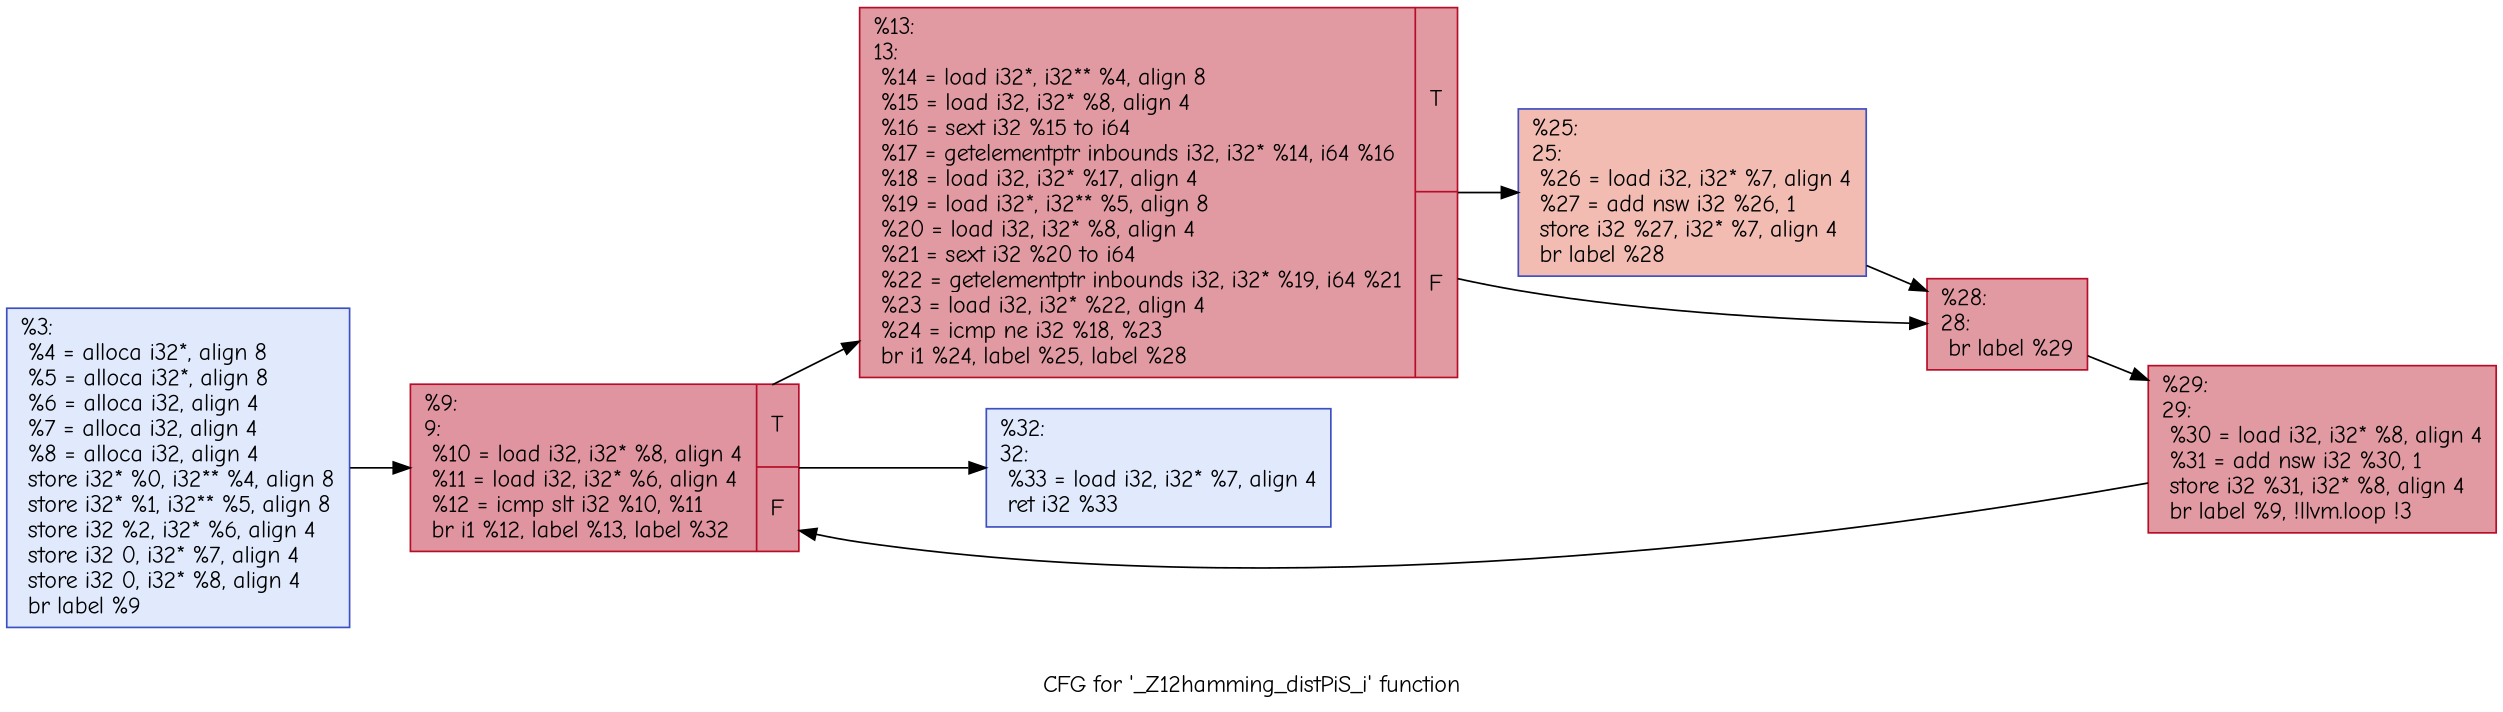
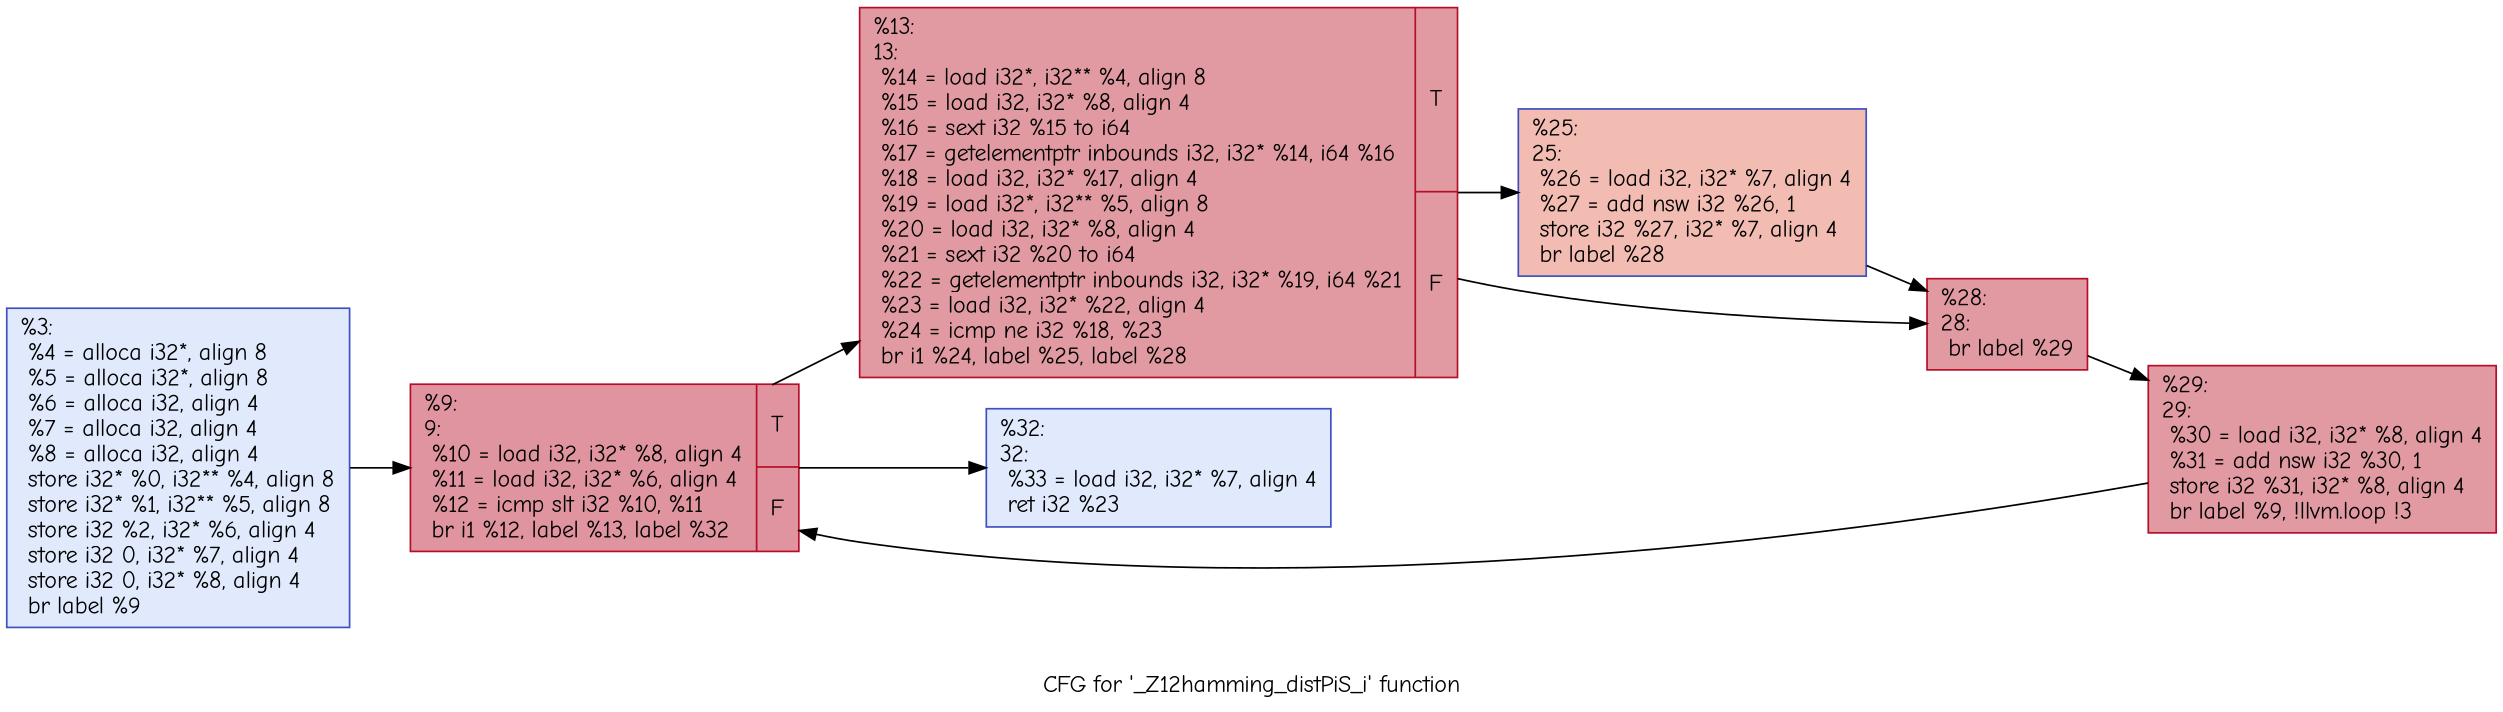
(1059, 505) -> (1060, 505)
